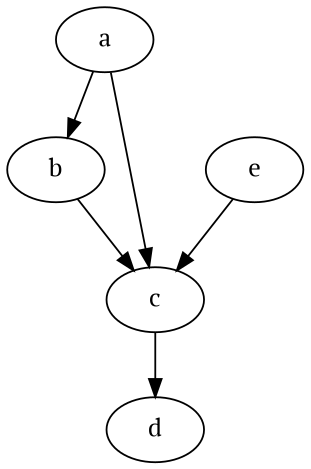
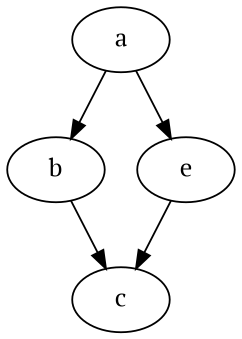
(128, 161) -> (149, 97)
(155, 430) -> none
